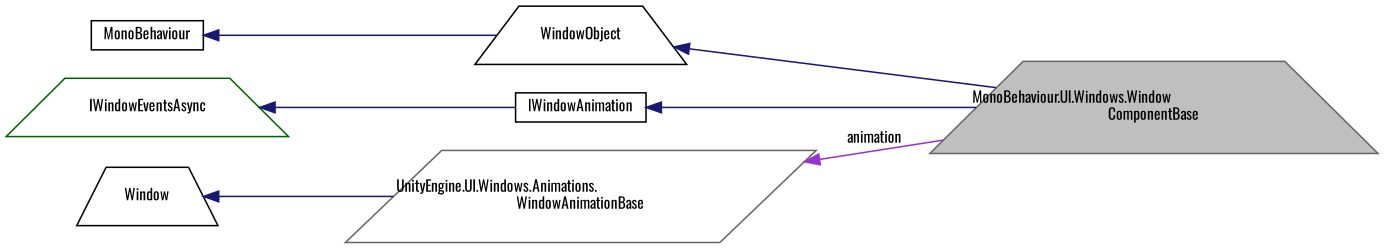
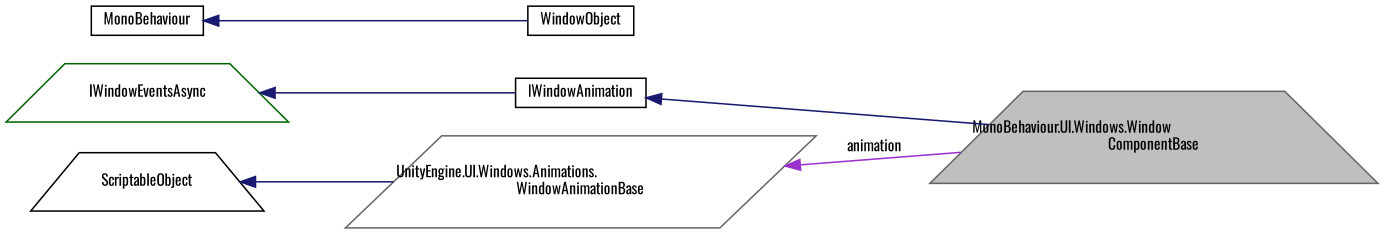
(581, 35) -> (581, 21)
(843, 68) -> none
(147, 196) -> (147, 182)
